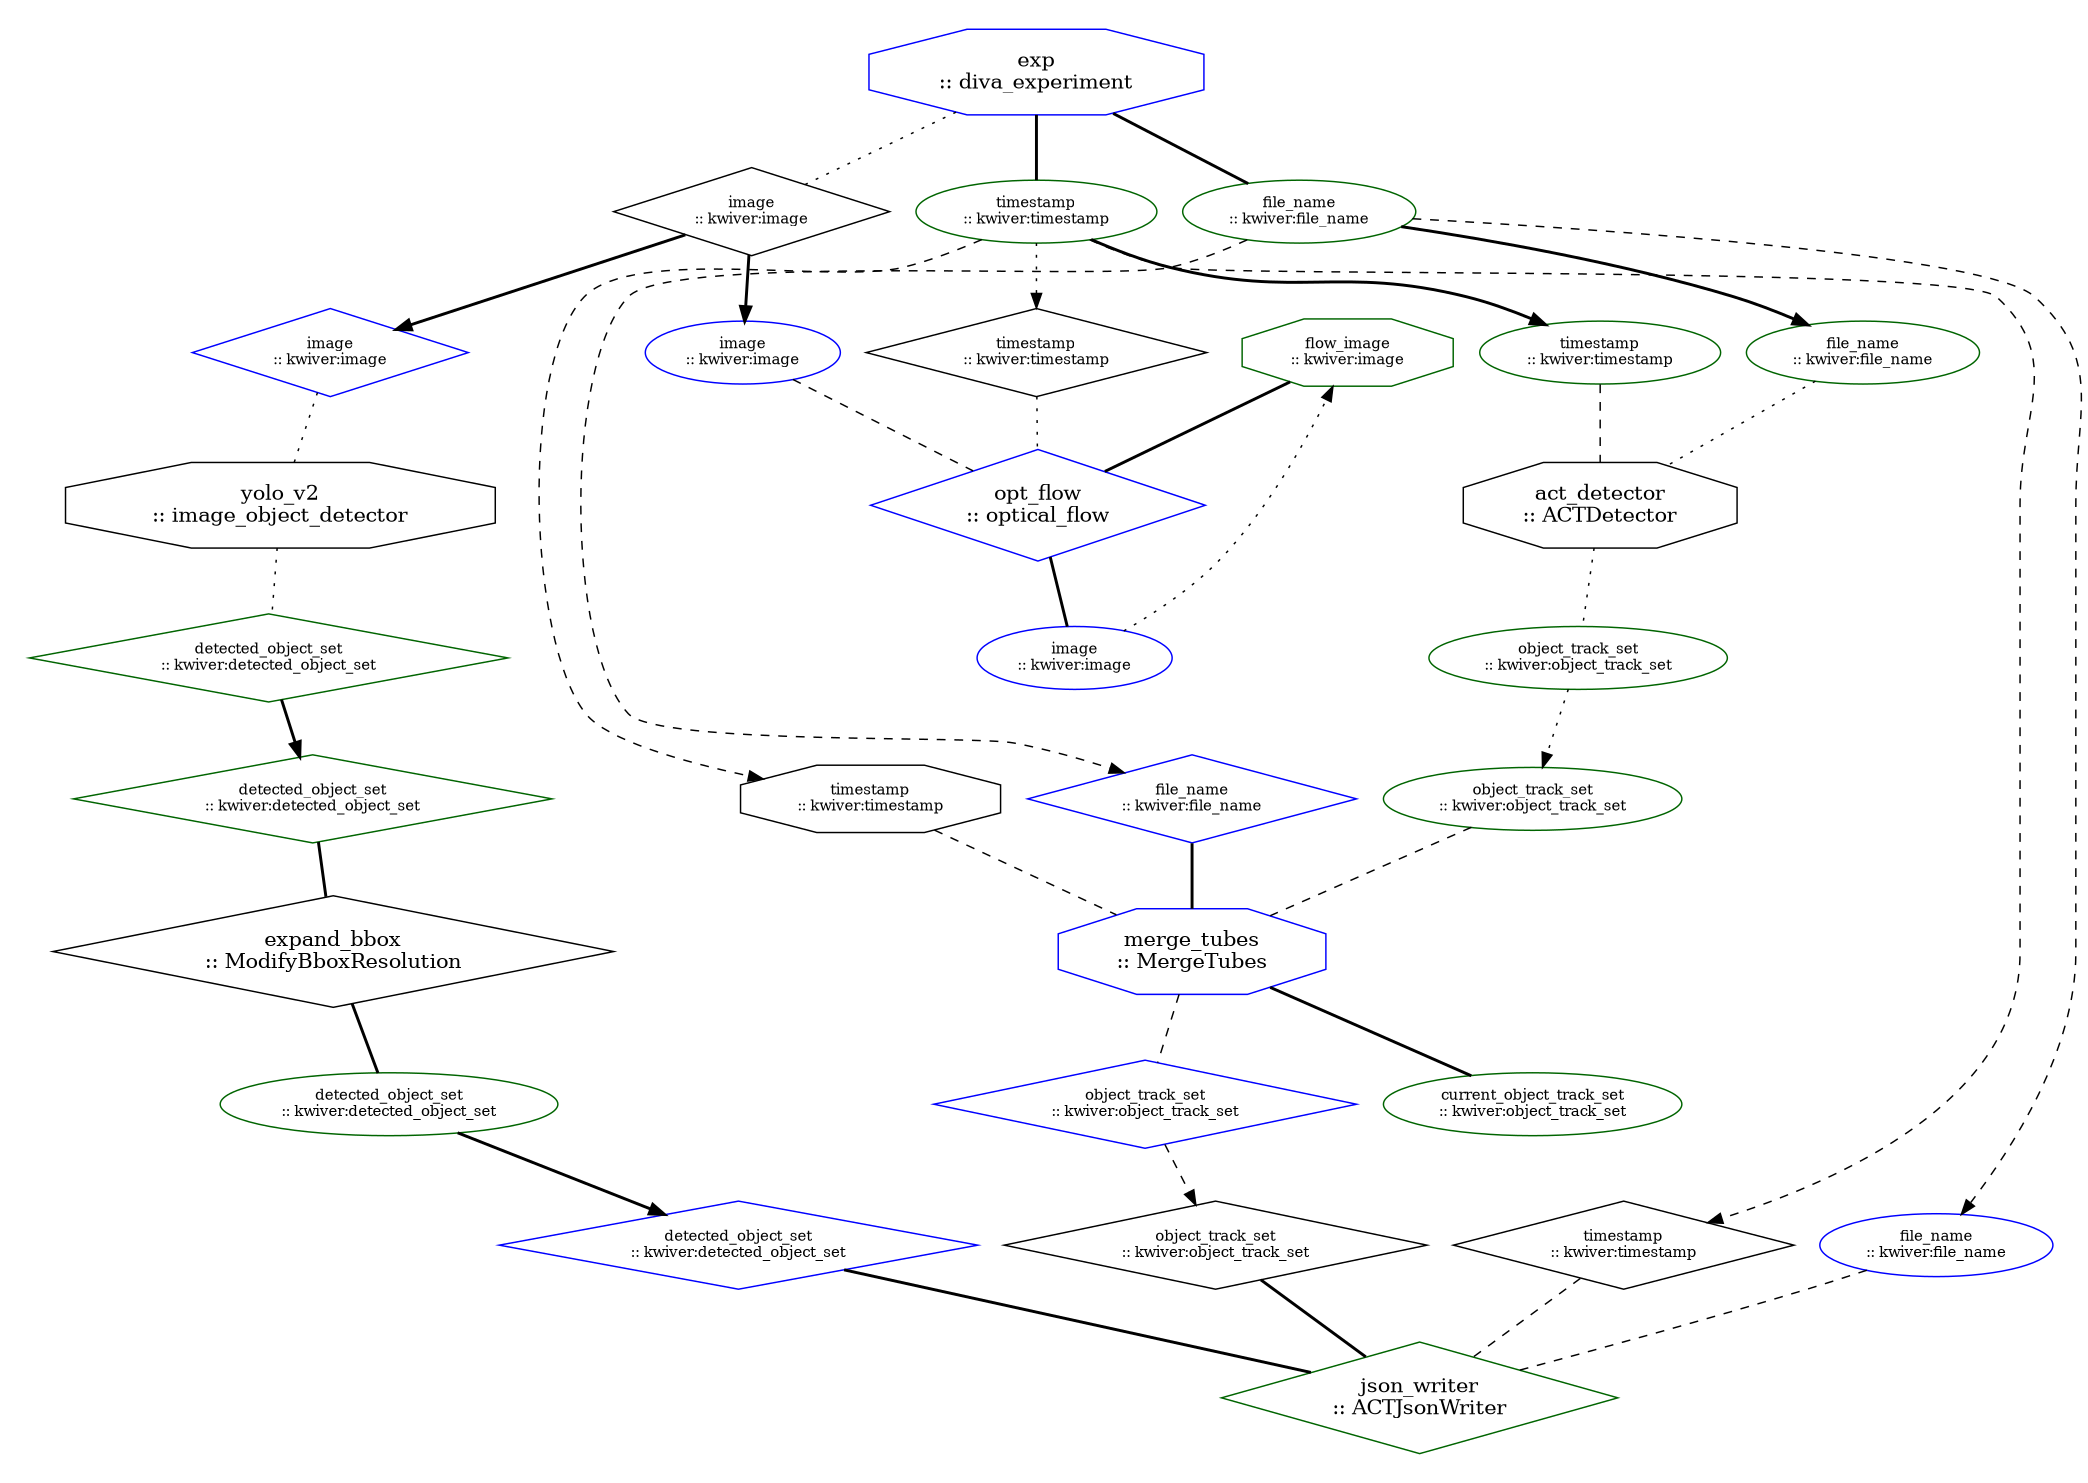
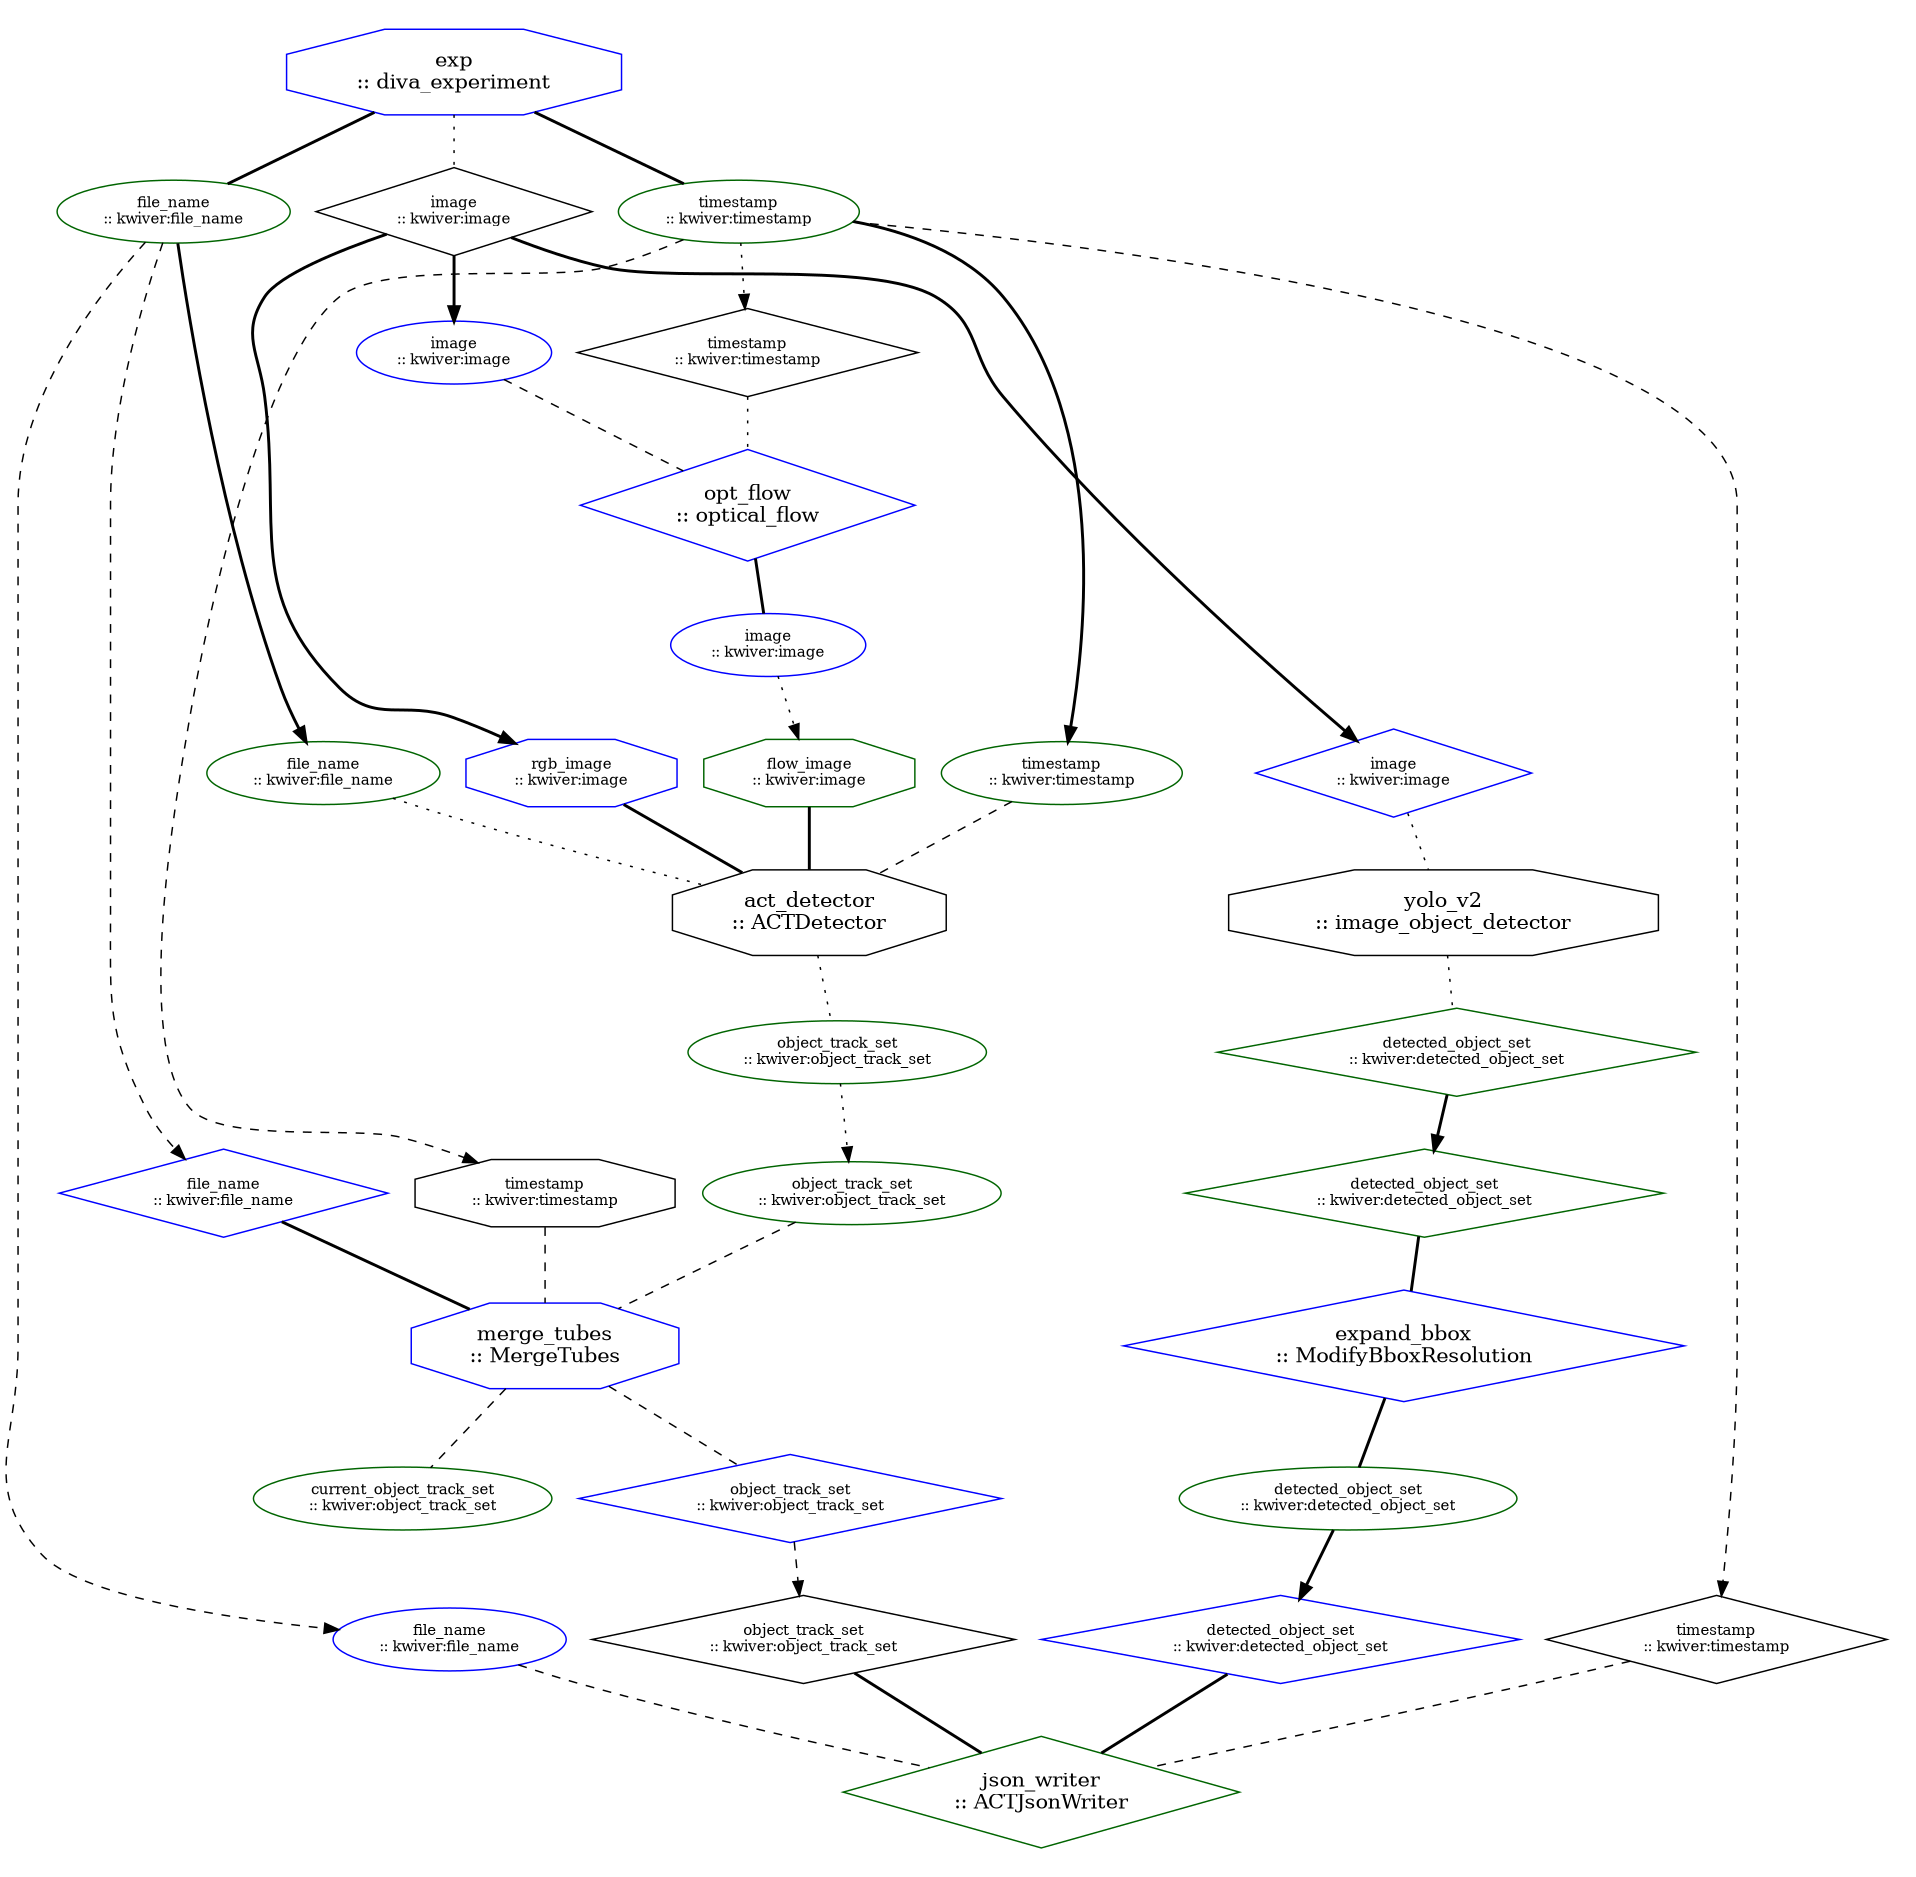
(1197, 427) -> (809, 838)
none -> (571, 773)
(333, 952) -> (1404, 1346)
(1371, 1032) -> (468, 1428)
